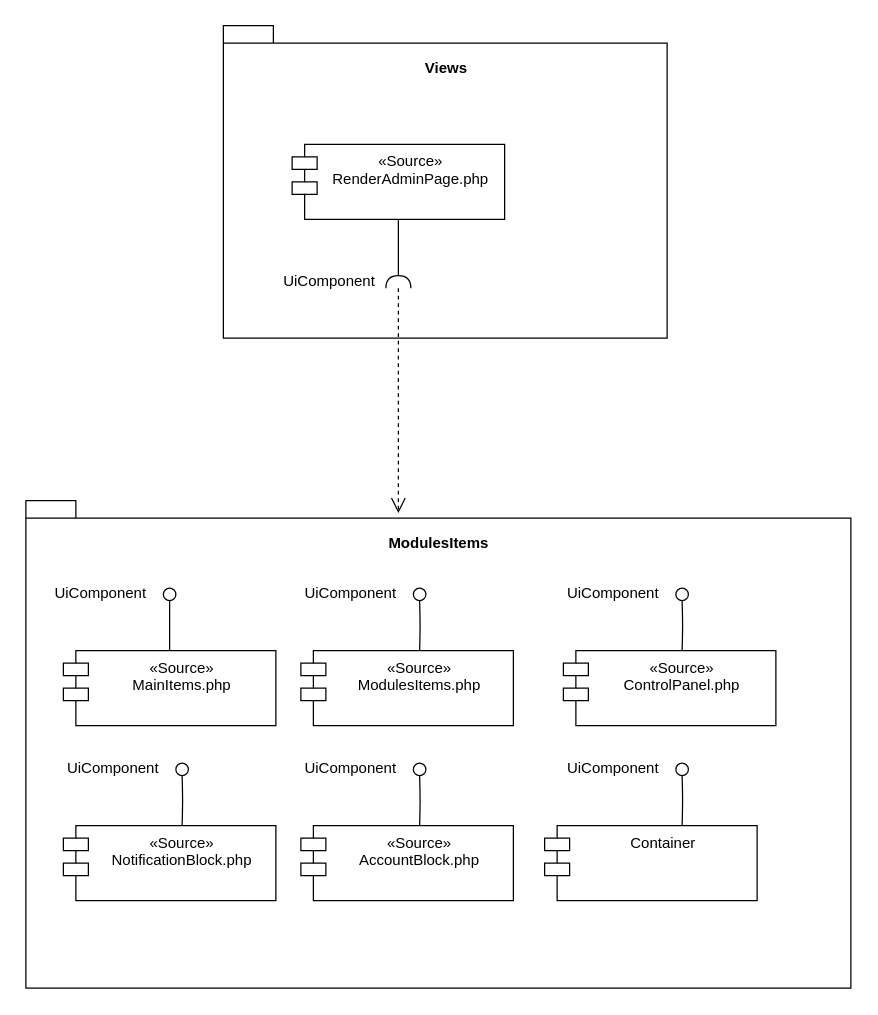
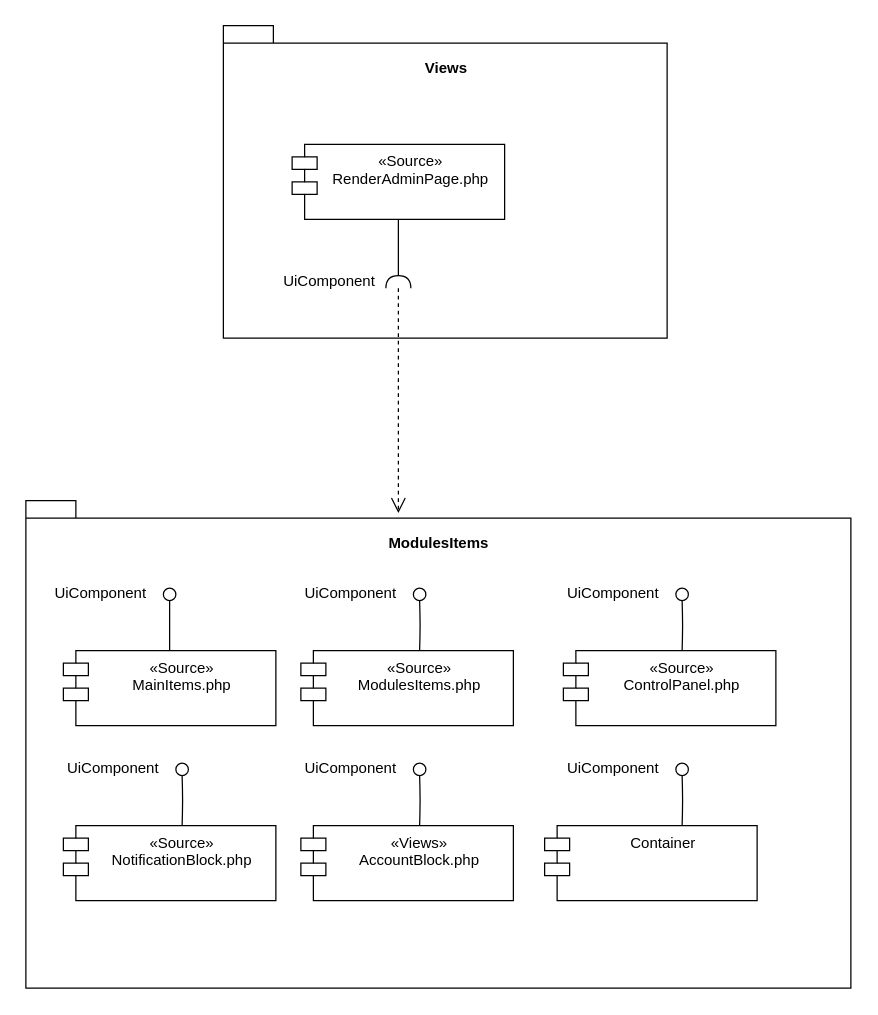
(419, 843) -> (419, 843)
